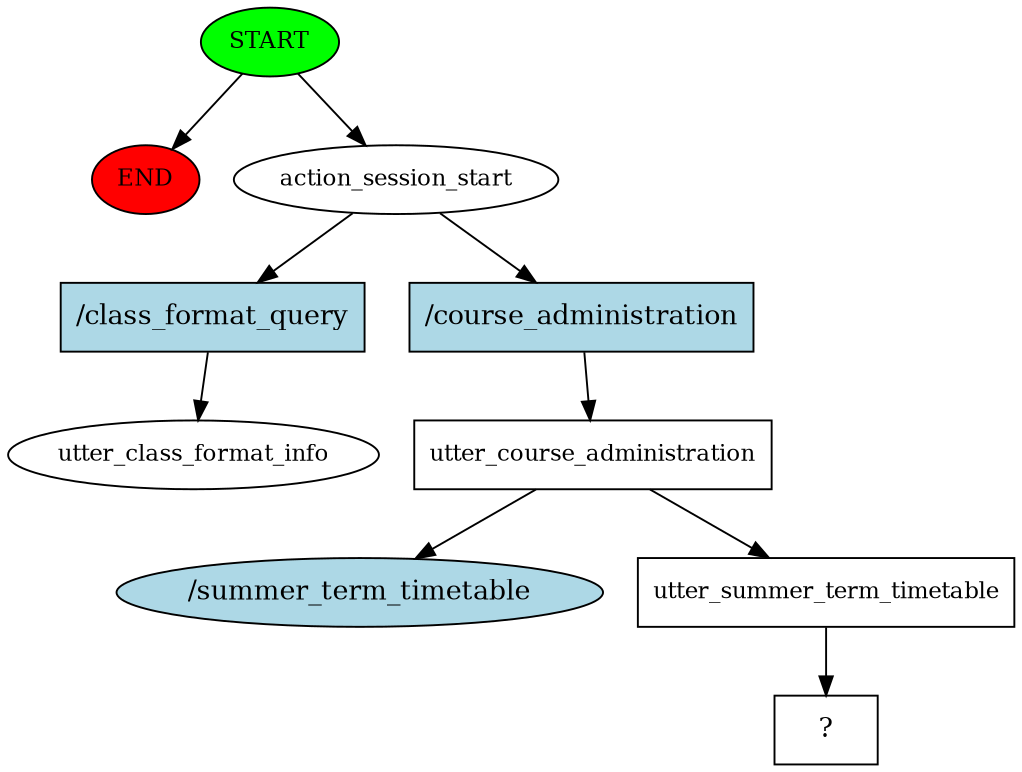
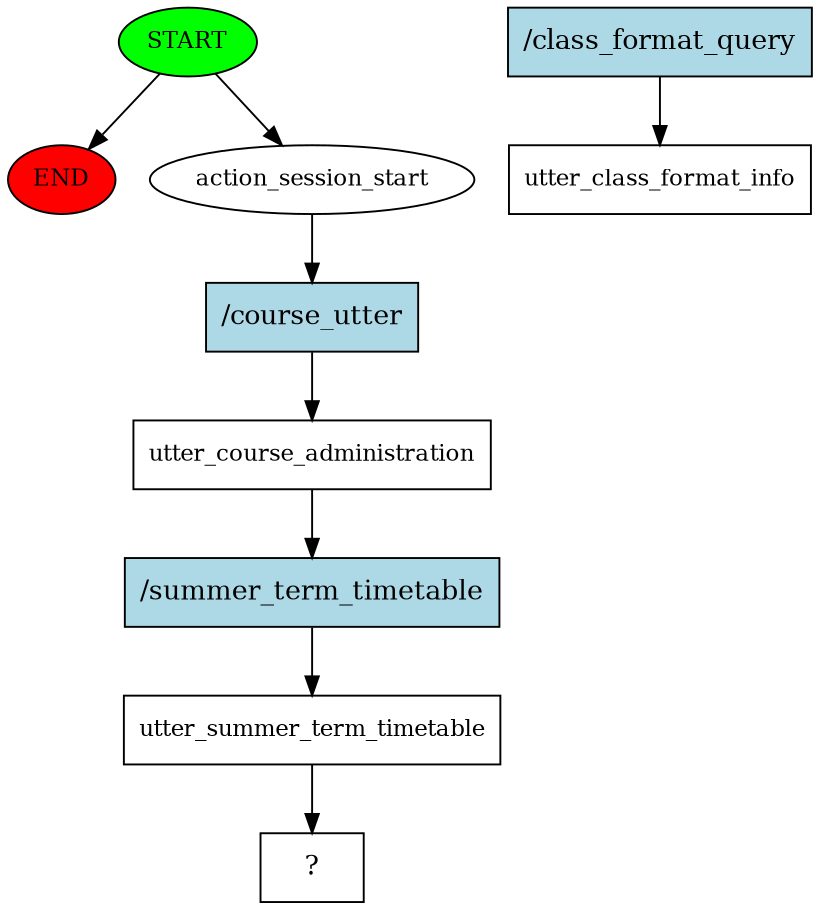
(313, 242) -> none
(581, 317) -> (312, 317)
(194, 455) -> (660, 180)
(701, 519) -> (312, 652)
(360, 592) -> (312, 592)
